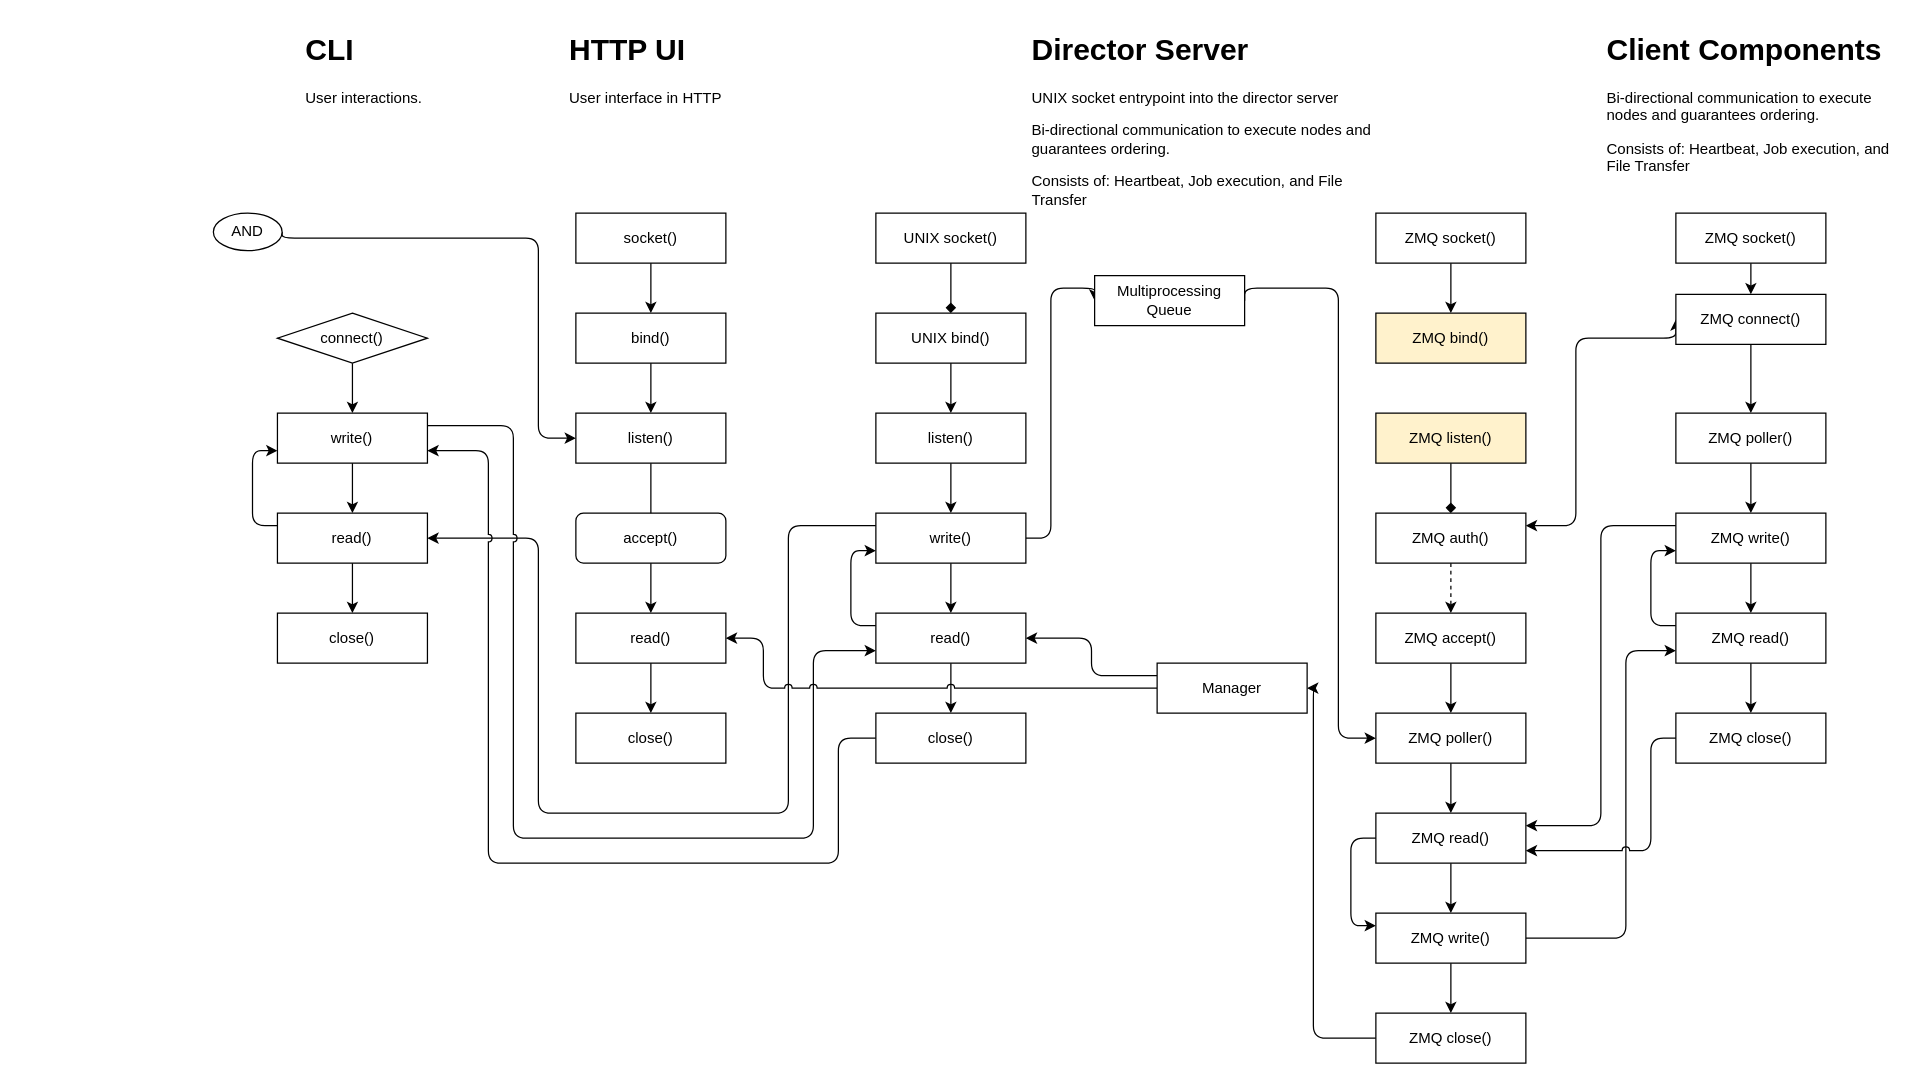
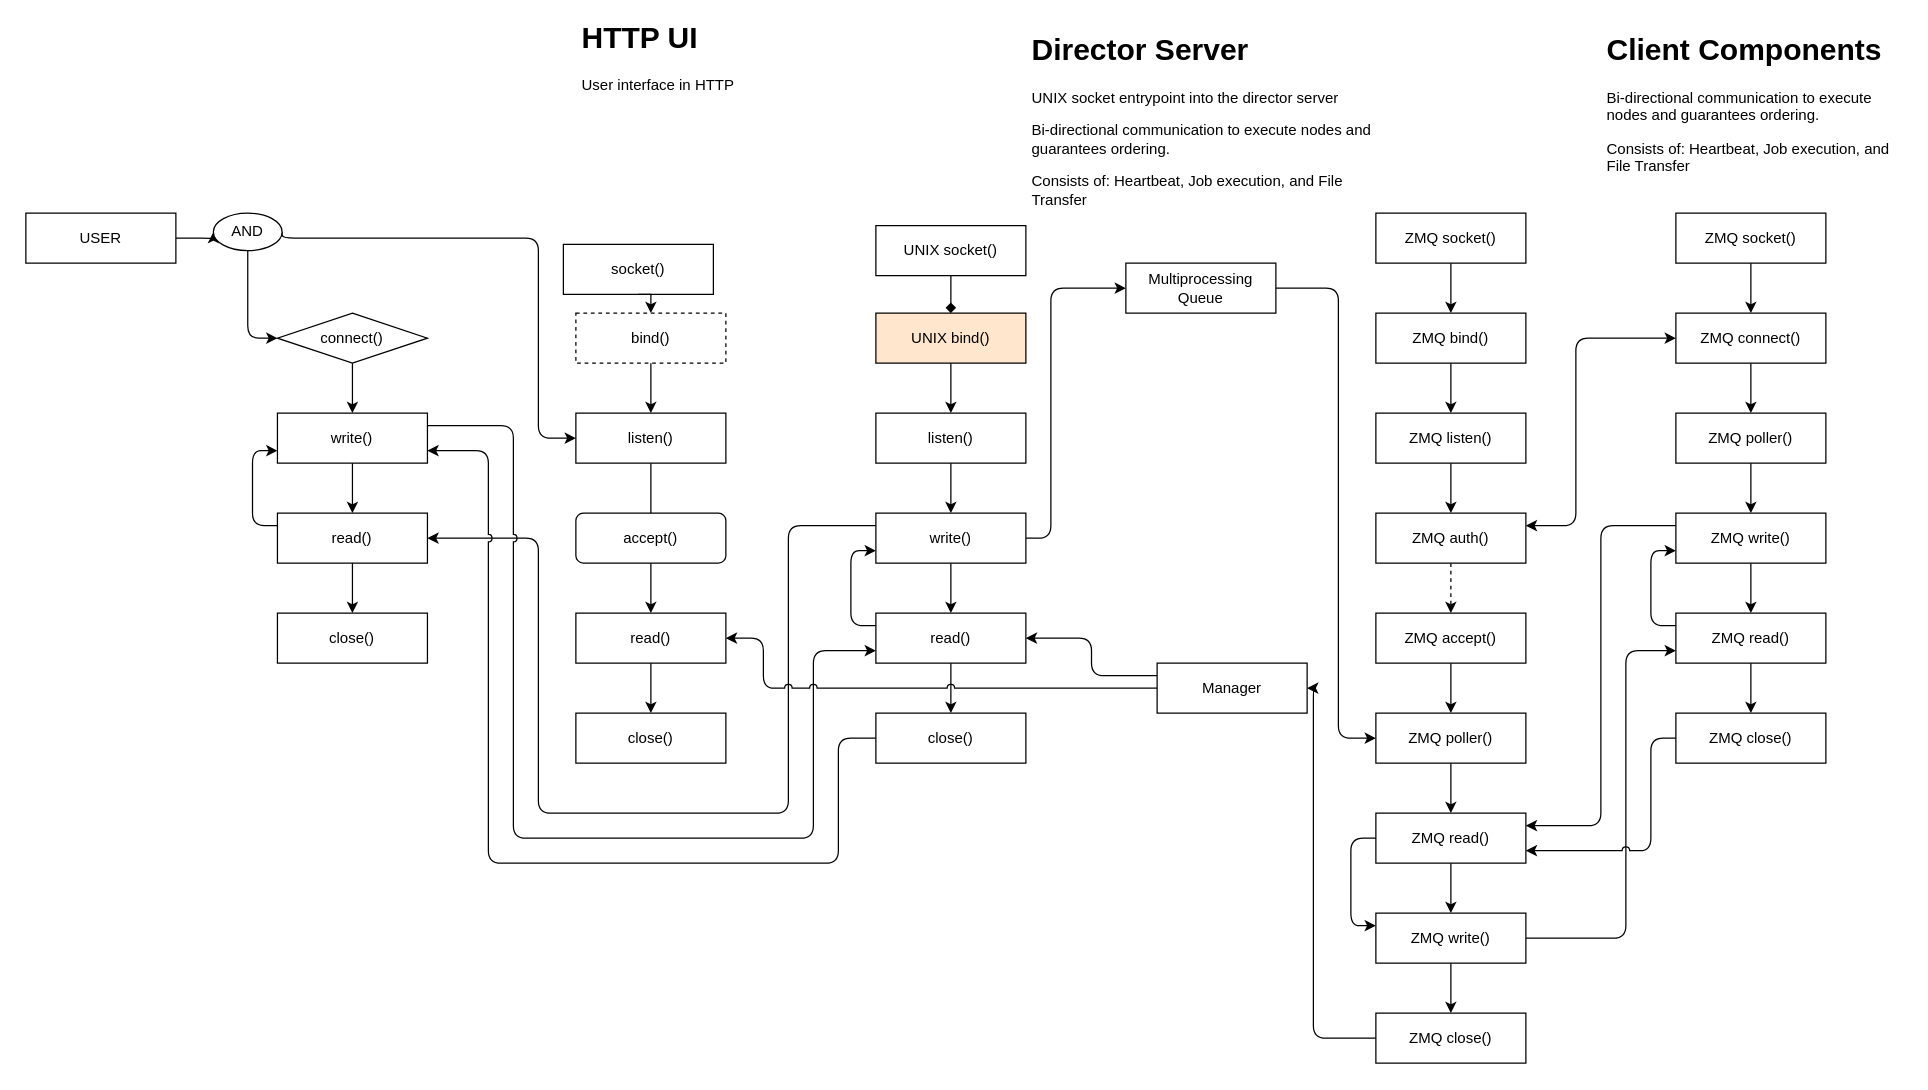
(363, 69) -> none
(651, 119) -> (663, 107)
none -> (101, 238)
none -> (195, 238)
(651, 238) -> (638, 269)
(951, 238) -> (951, 251)
none -> (248, 300)
(1169, 301) -> (1201, 288)
(1751, 319) -> (1751, 338)
(651, 338) -> (651, 338)
(951, 338) -> (951, 338)
(1451, 338) -> (1451, 338)
none -> (1451, 384)
(1451, 438) -> (1451, 438)
(1451, 502) -> (1451, 503)
